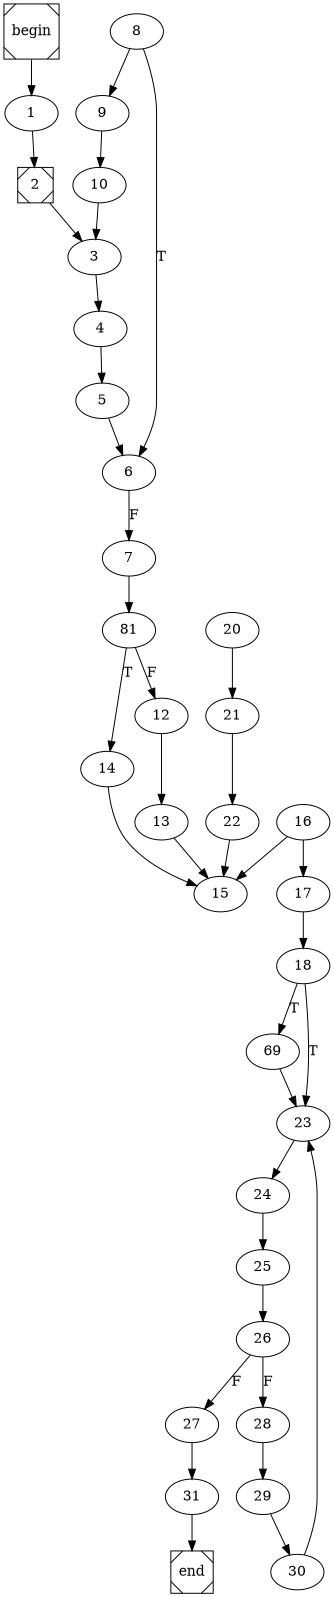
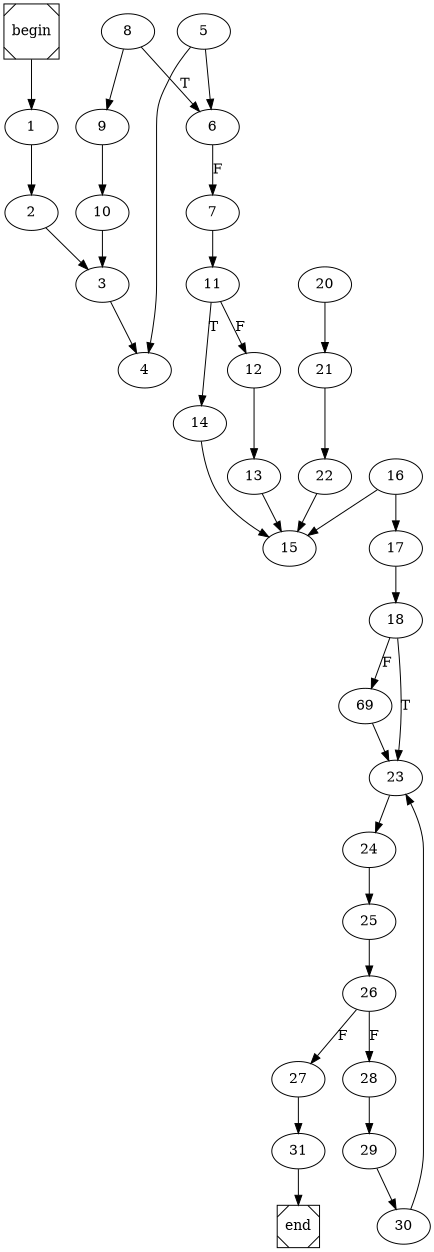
(35, 185) -> (32, 213)
(101, 360) -> (157, 191)
(129, 630) -> (213, 285)
(294, 1009) -> (387, 663)
